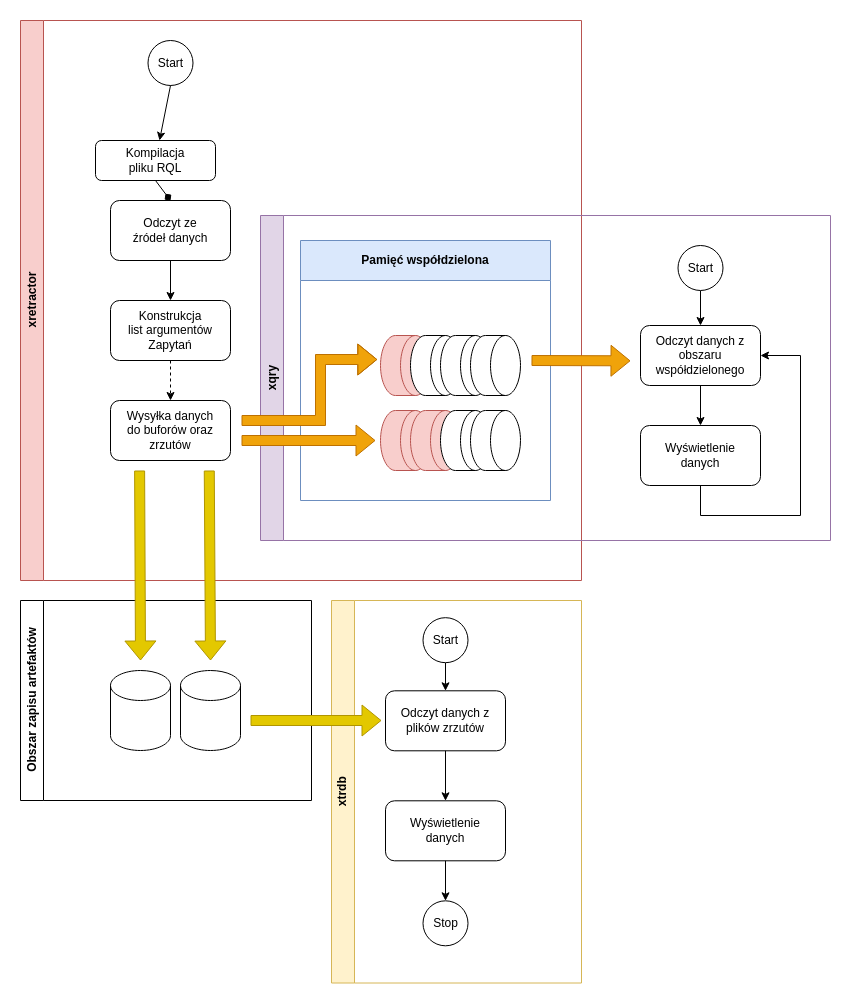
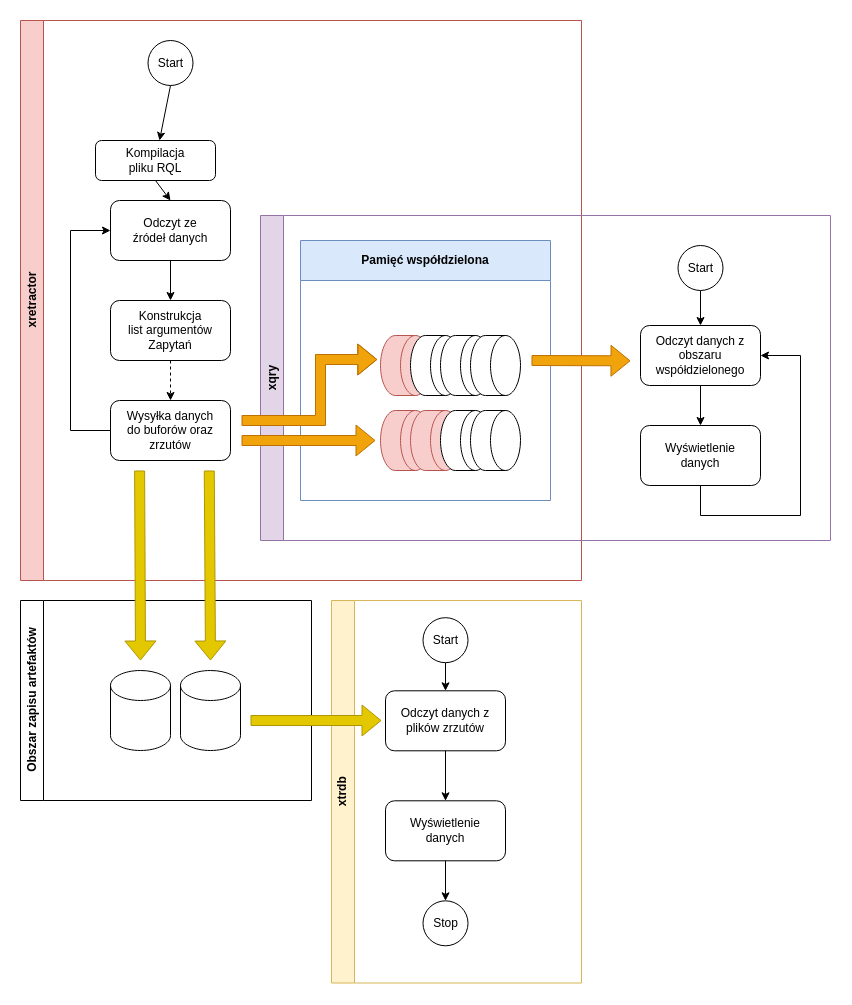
(165, 194) -> (165, 194)
none -> (71, 335)
